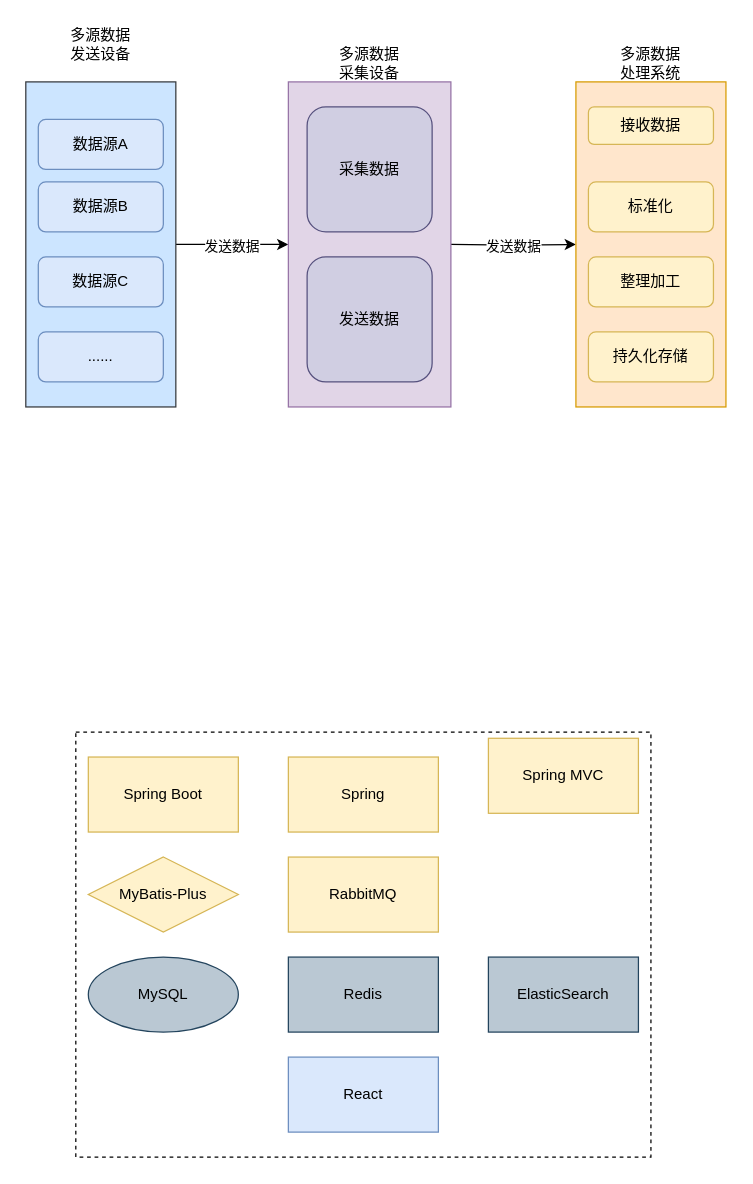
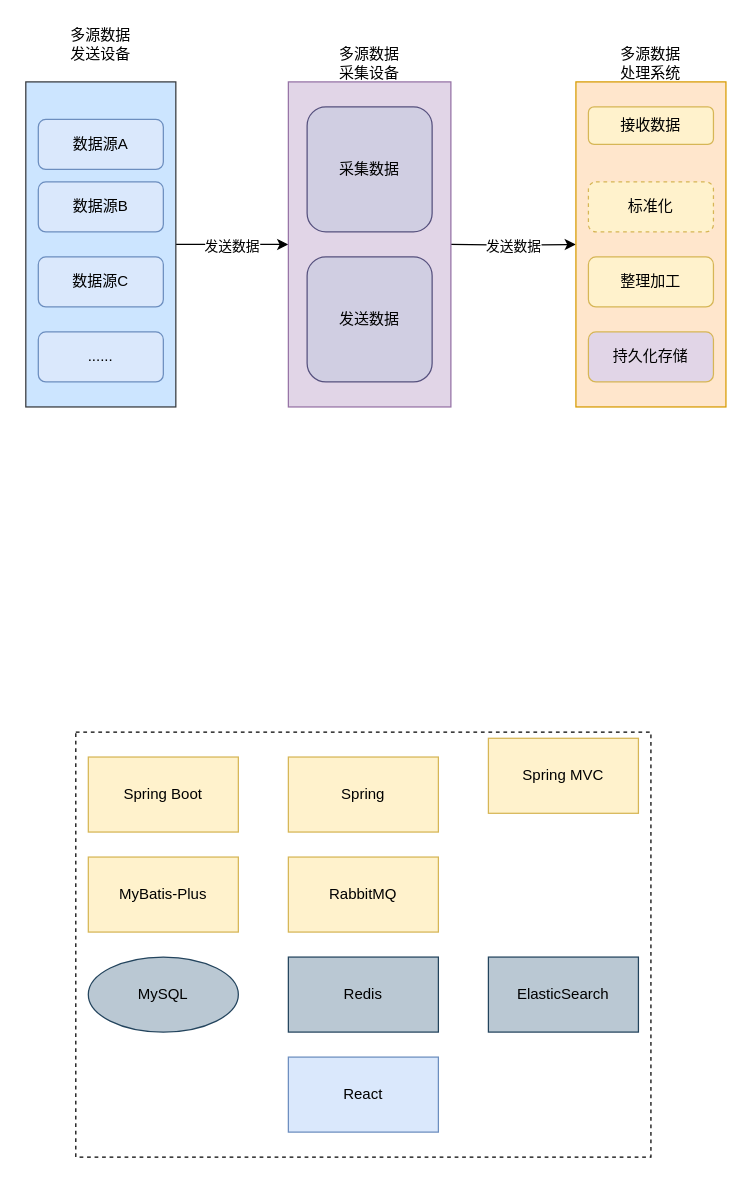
(651, 207) -> (651, 207)
(651, 357) -> (651, 357)
(163, 894) -> (163, 894)
